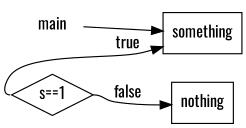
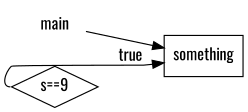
(52, 95) -> (55, 87)
(202, 103) -> none
